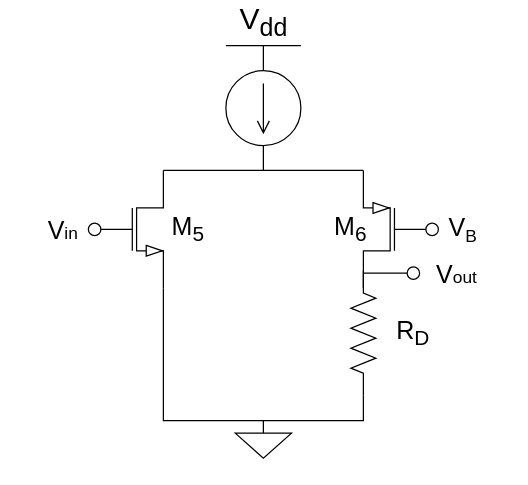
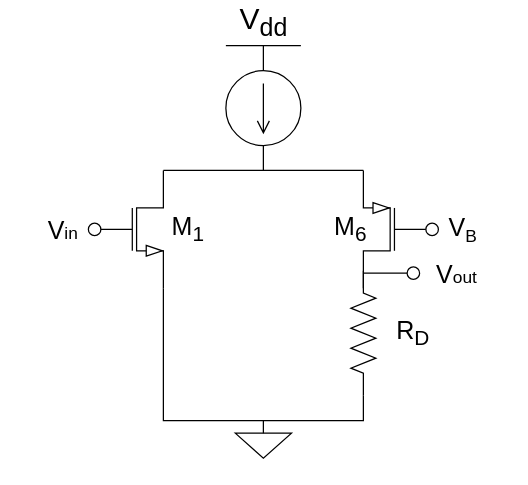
(188, 229) -> (188, 229)
